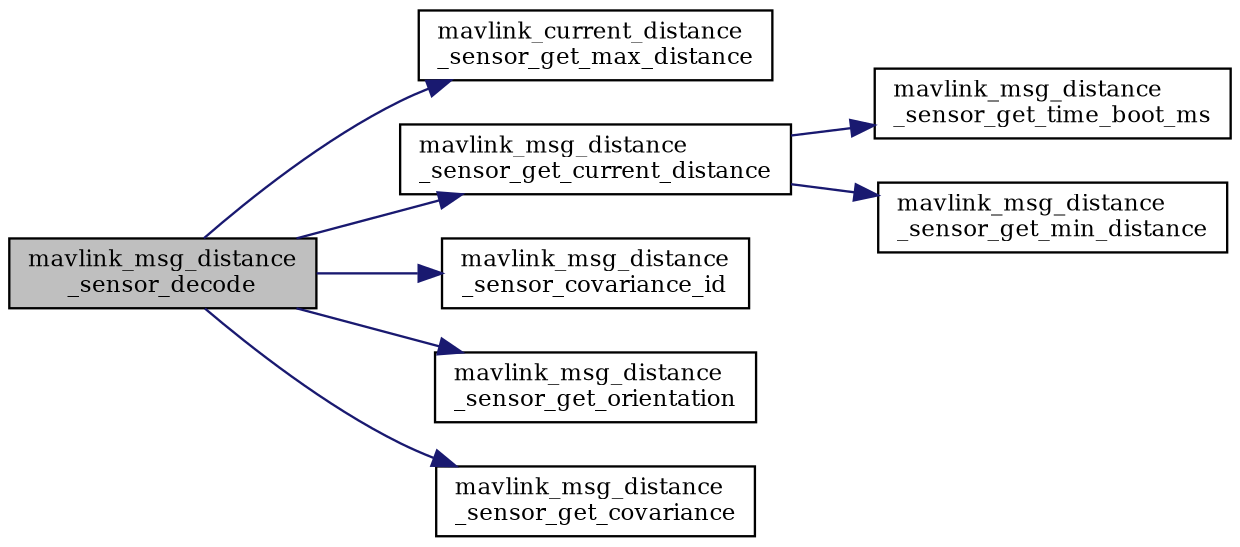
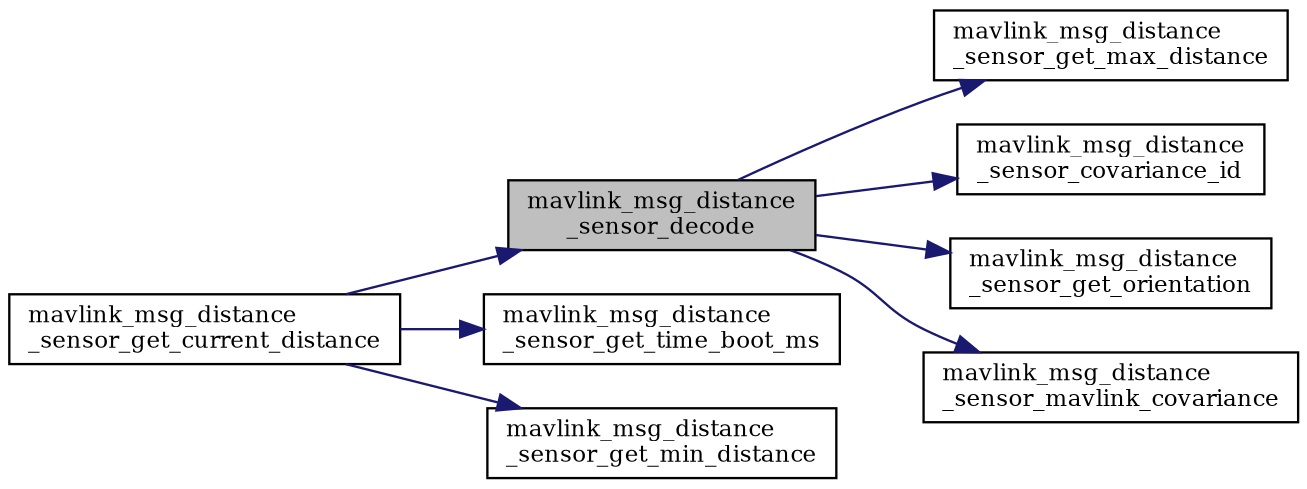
(596, 45) -> (1111, 45)
(368, 219) -> (422, 275)
(596, 501) -> (1111, 387)
